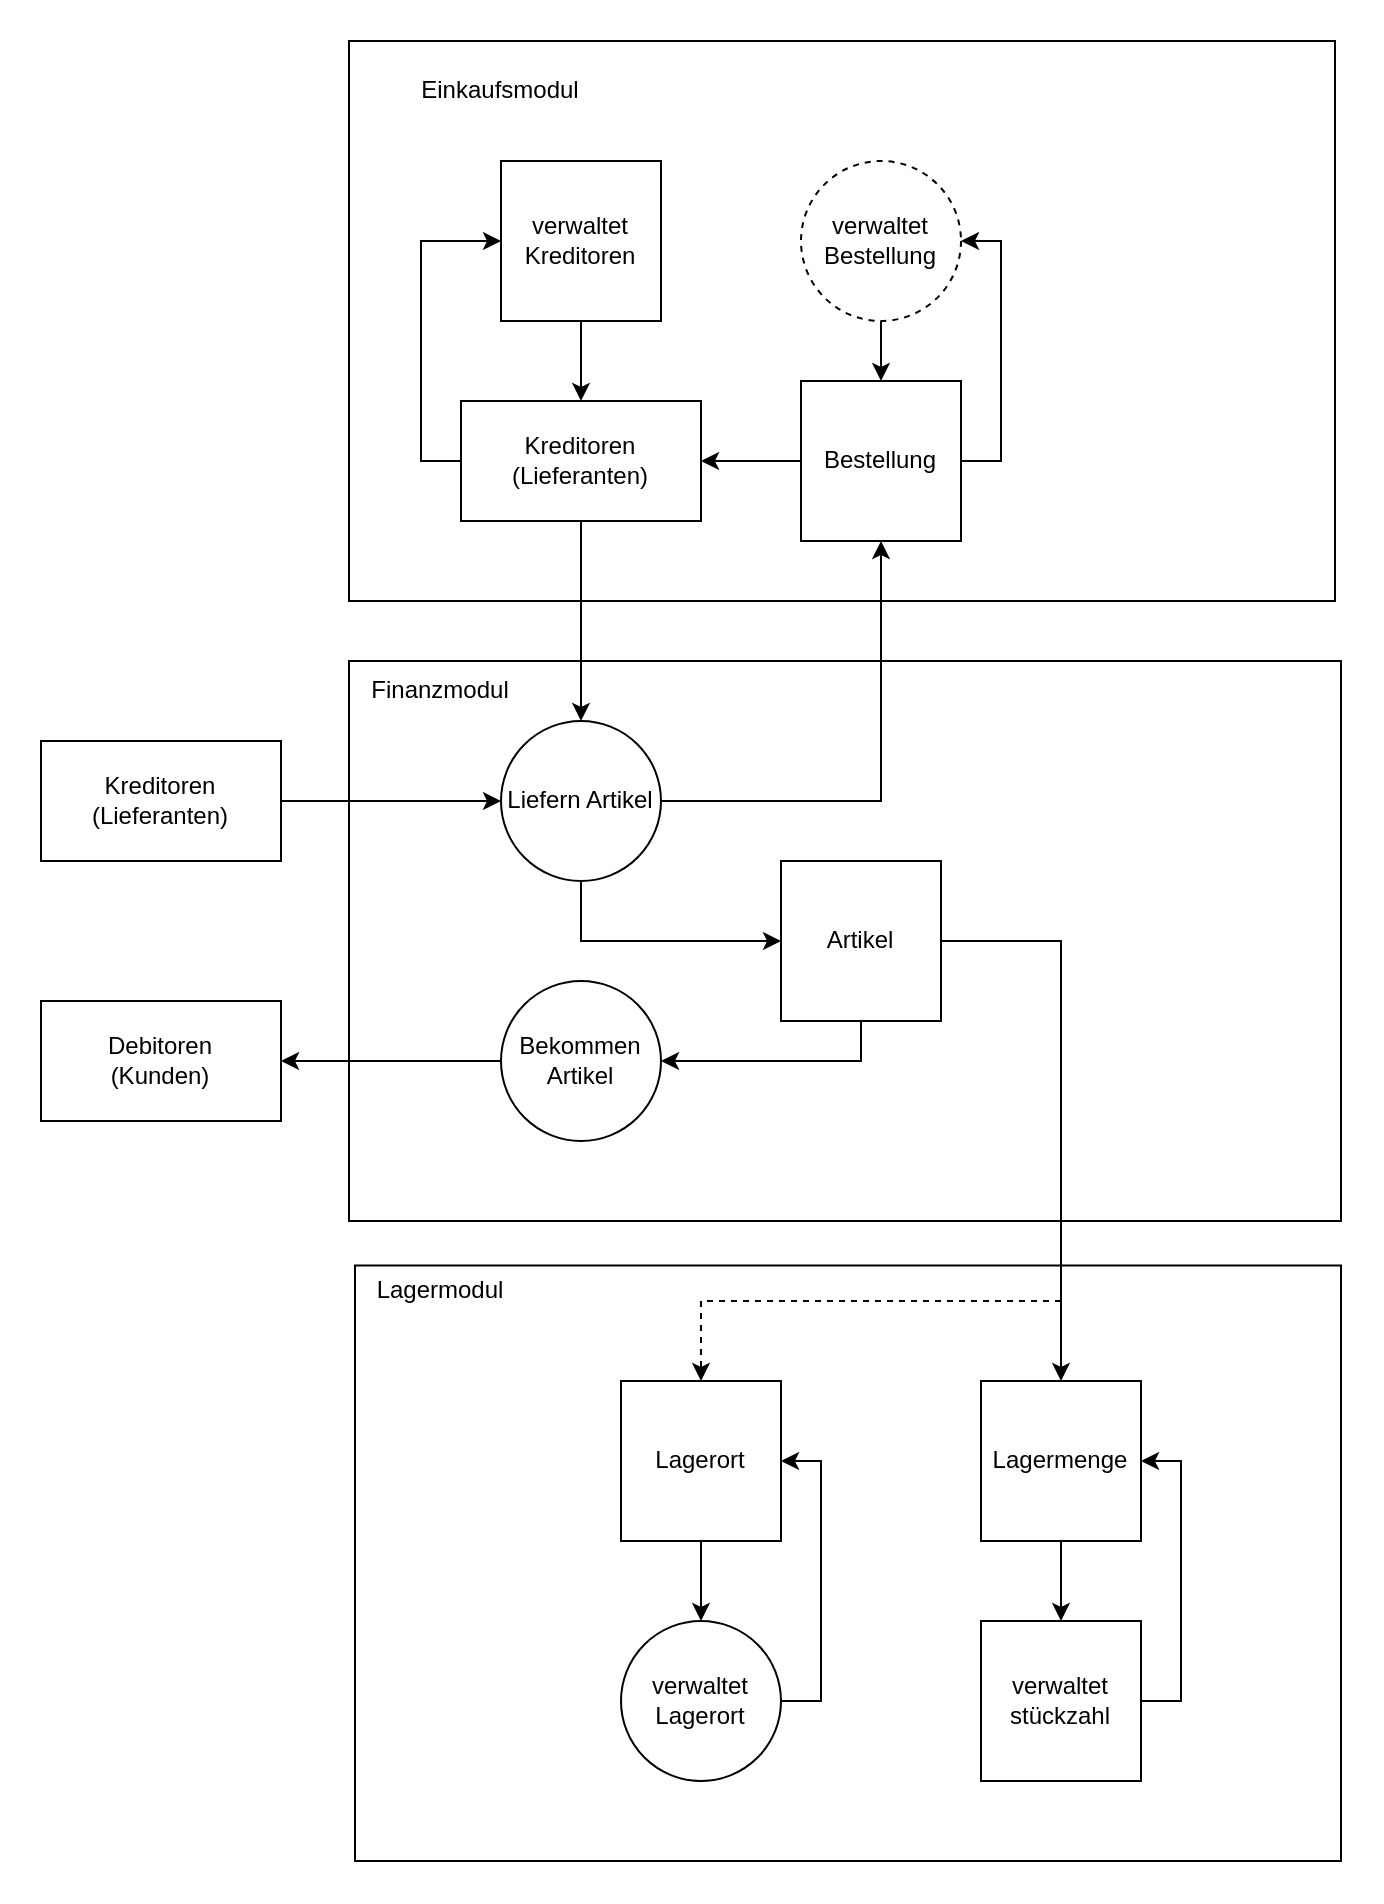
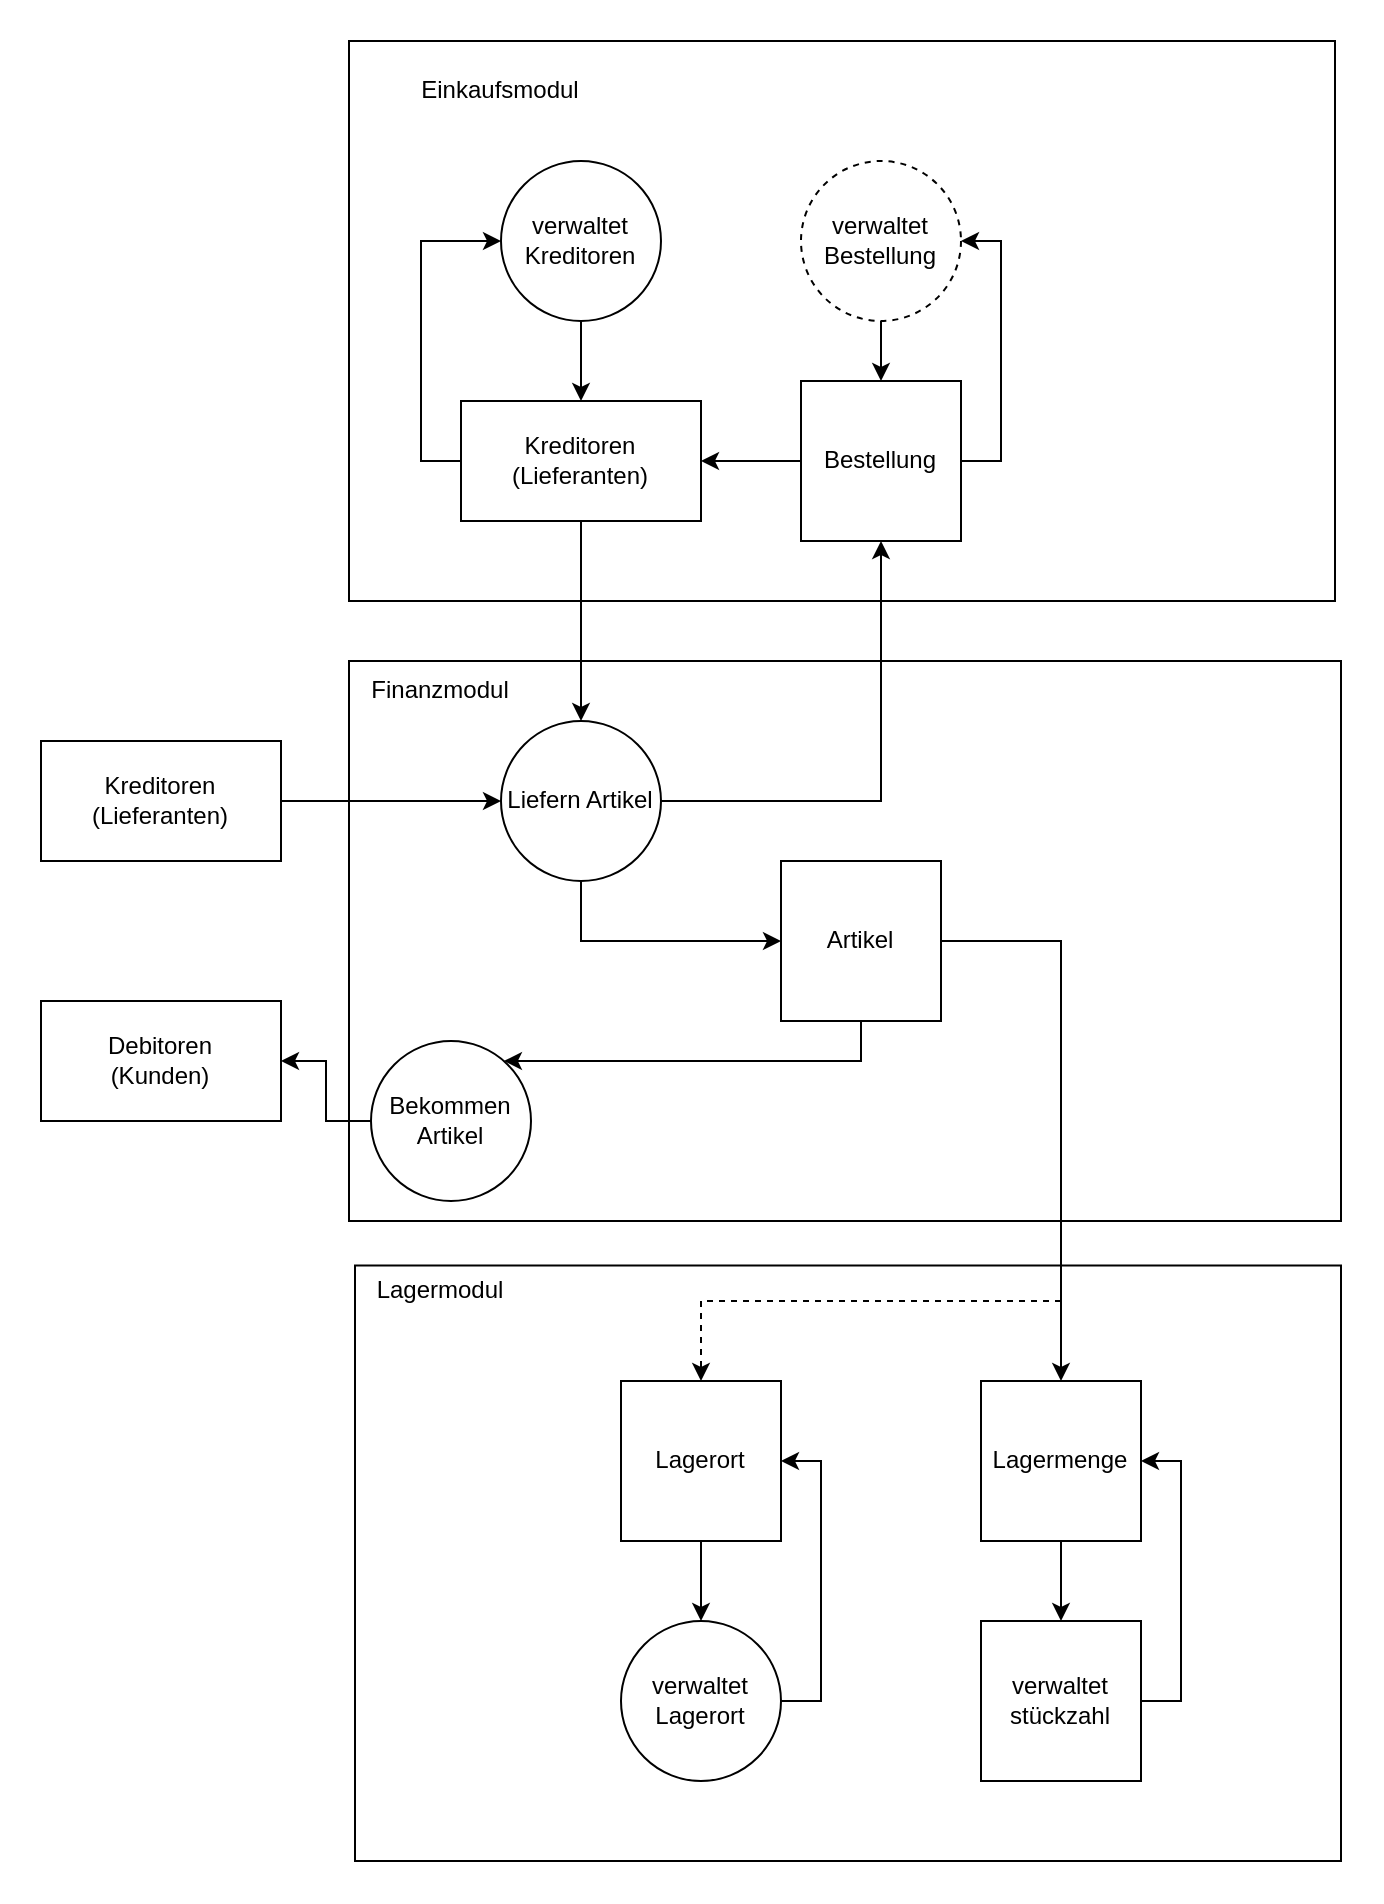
(581, 241) -> (581, 241)
(581, 1061) -> (451, 1121)
